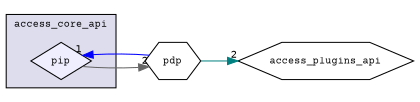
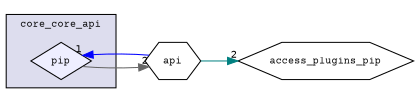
(61, 24) -> (61, 24)
(173, 61) -> (173, 61)
(326, 61) -> (326, 61)
